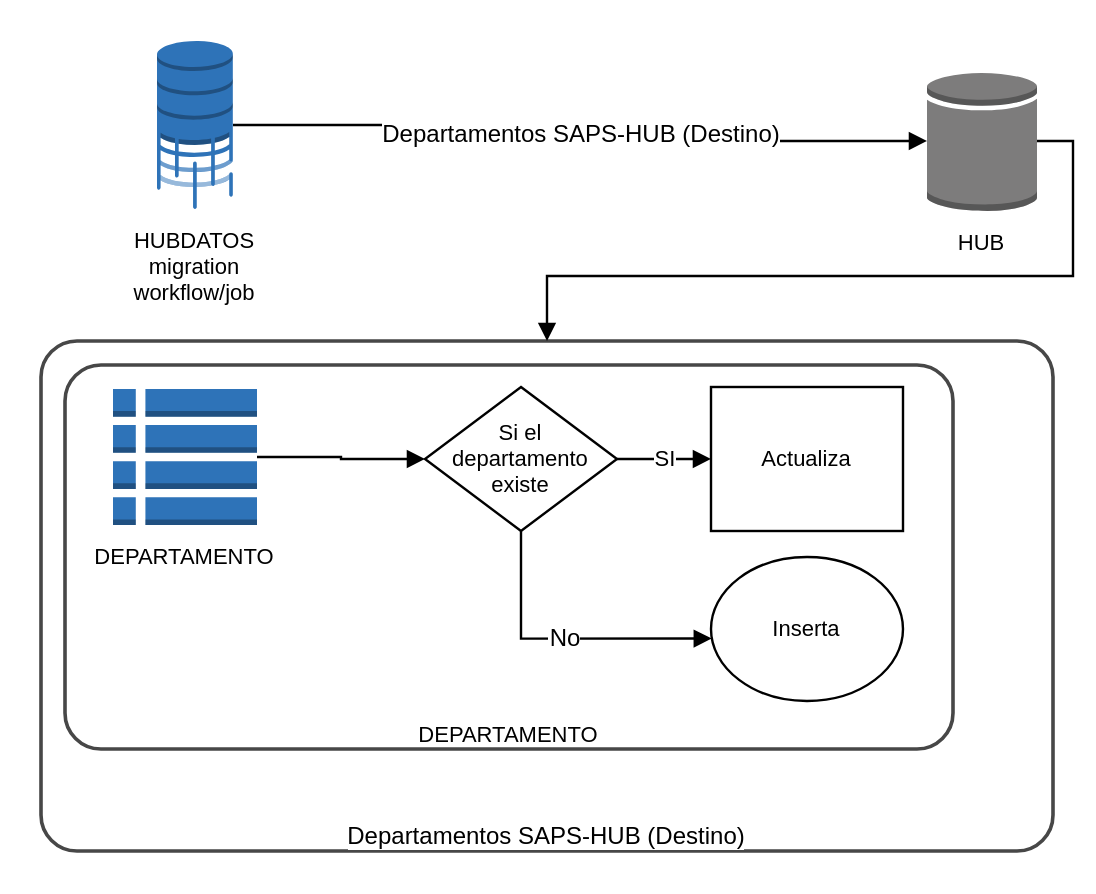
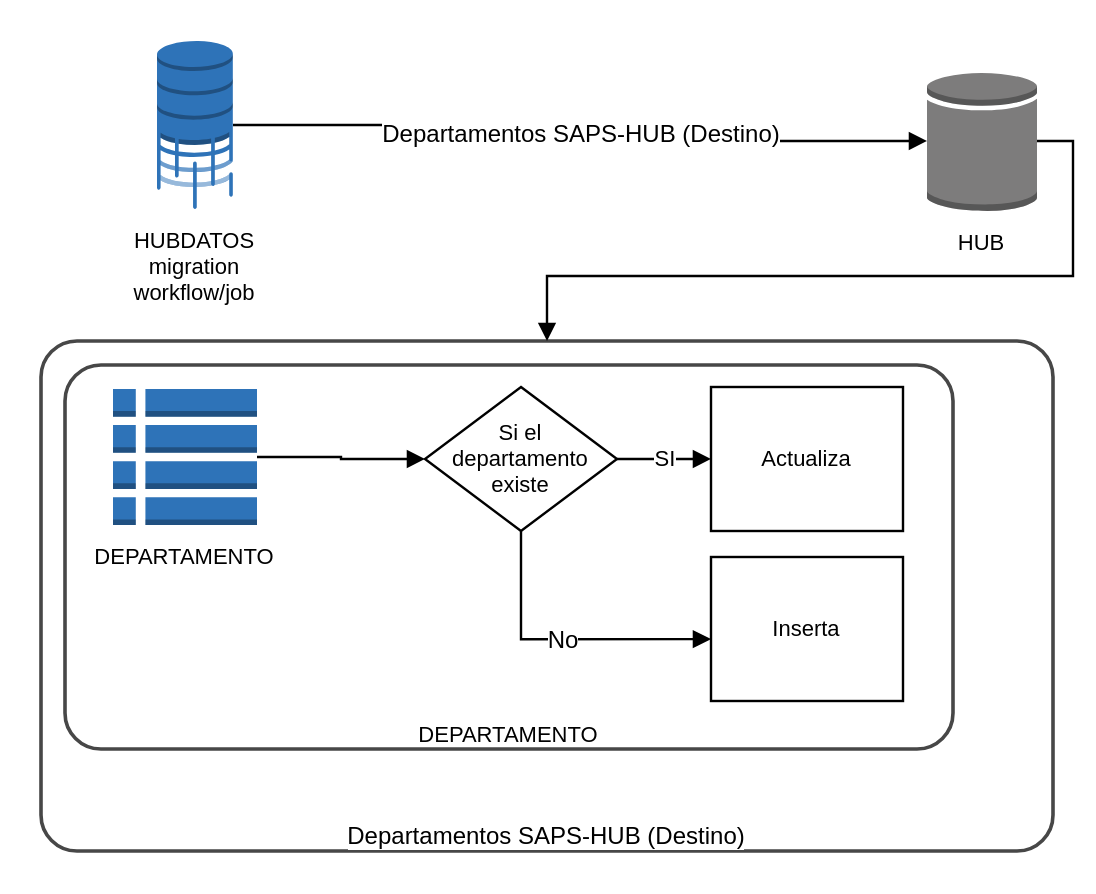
(807, 629) -> (807, 629)
